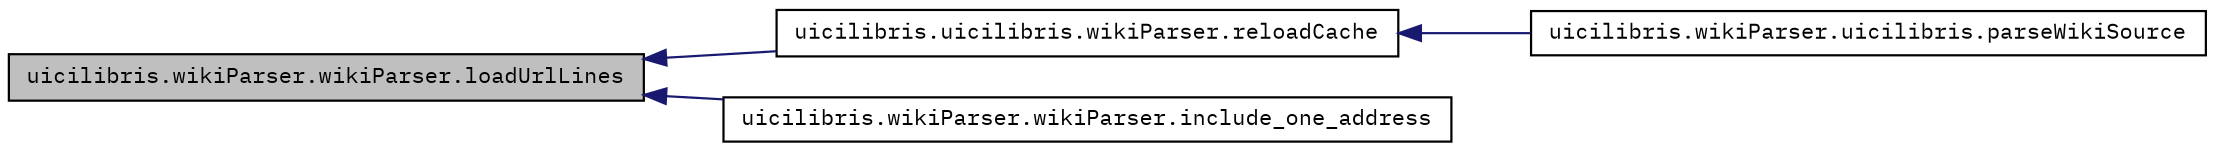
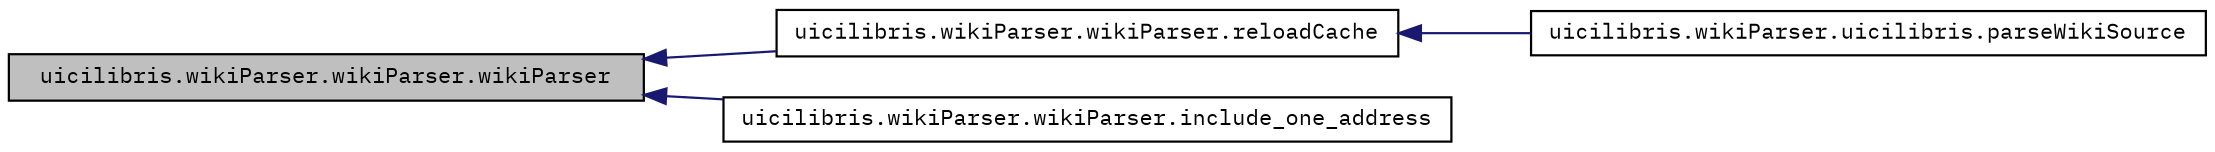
(1087, 33) -> (1087, 33)
(326, 77) -> (326, 77)
